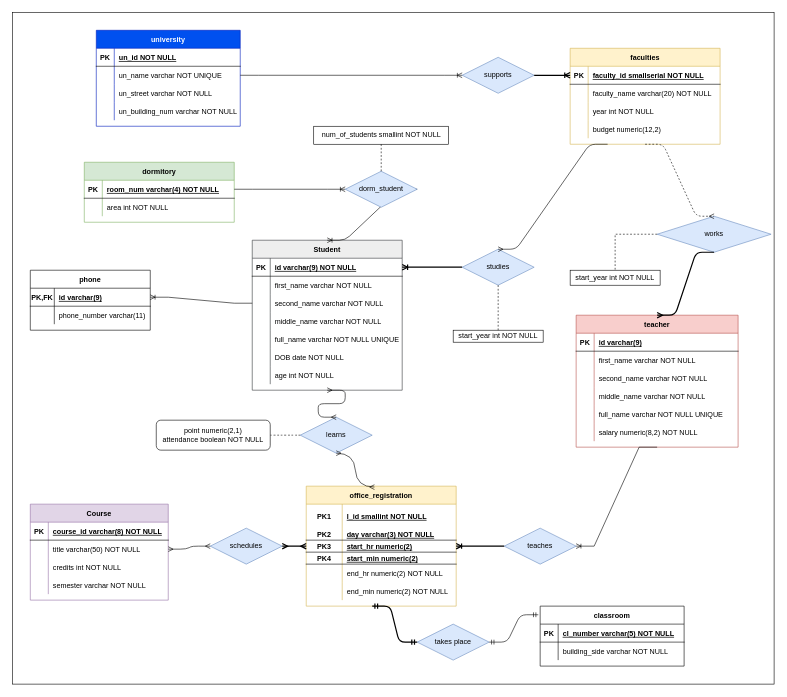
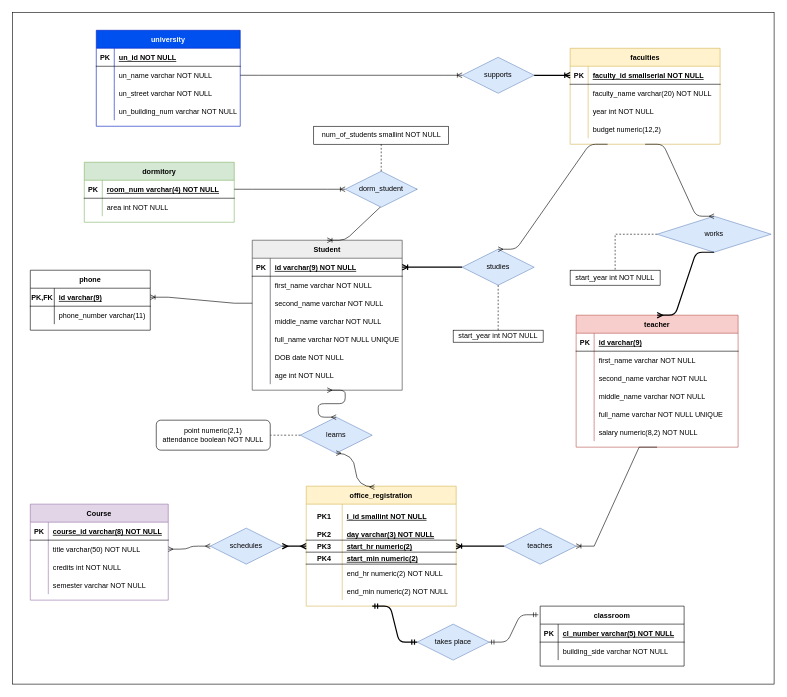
(168, 76) -> (164, 76)
(683, 188) -> (683, 188)
